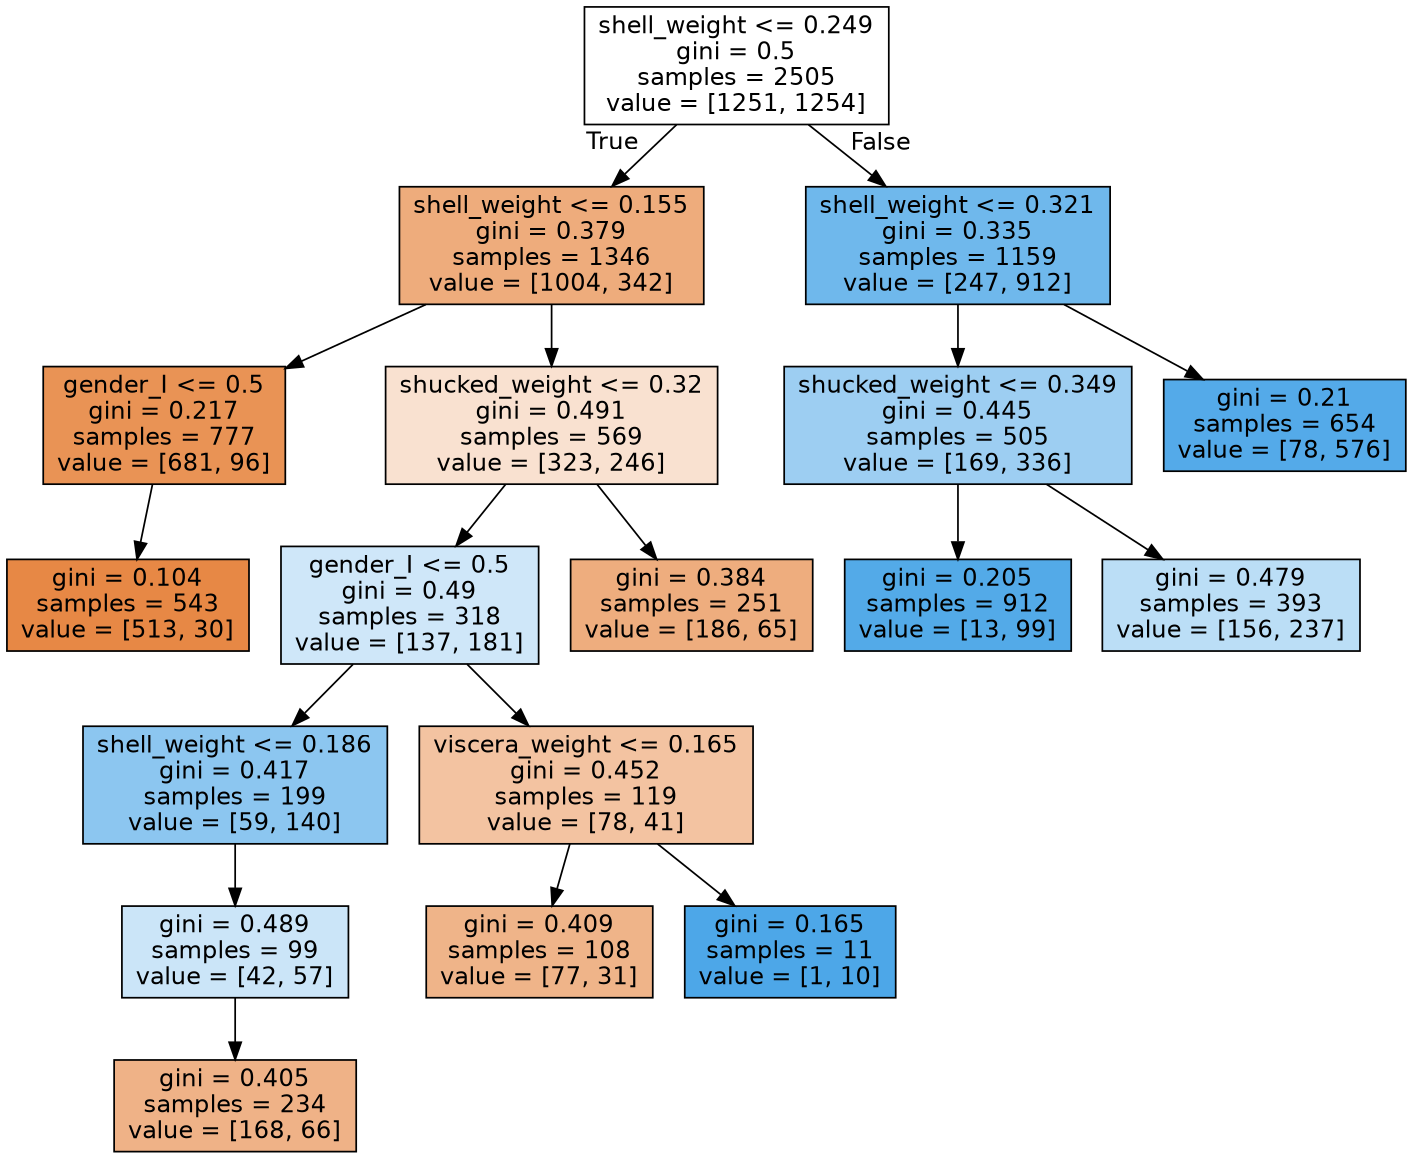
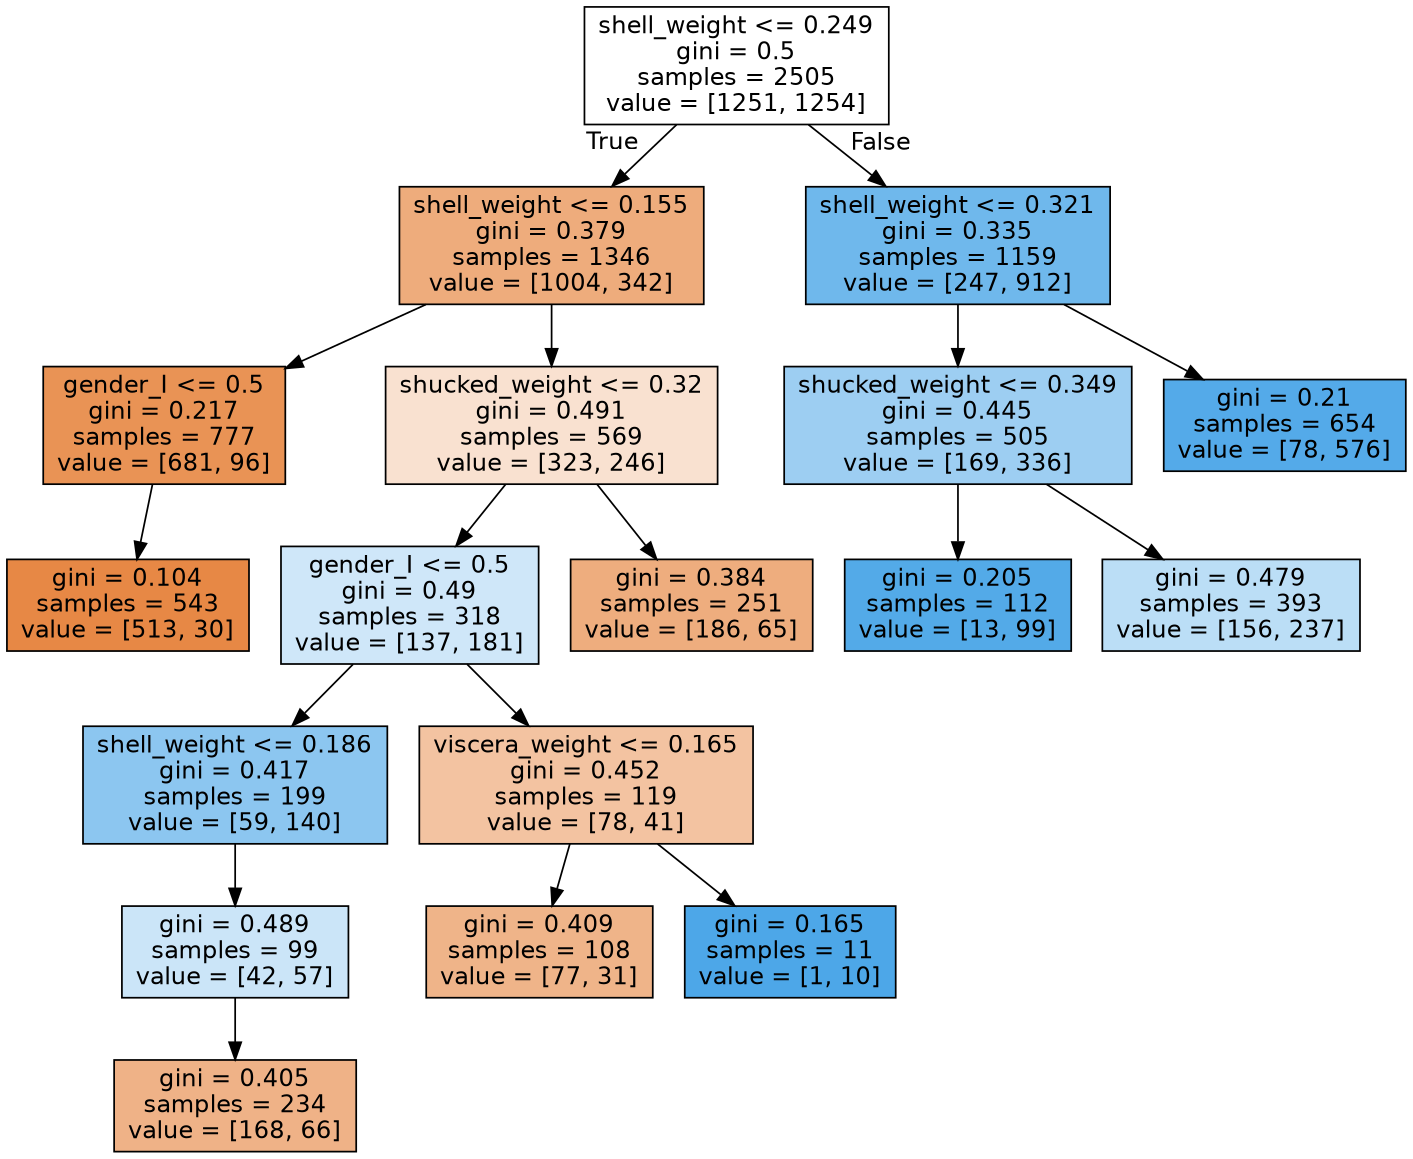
(958, 605) -> (958, 605)
